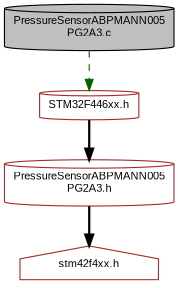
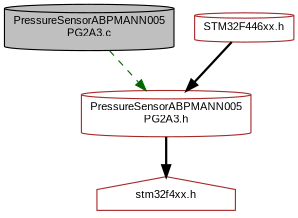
(89, 65) -> (124, 66)
(89, 265) -> (166, 195)
